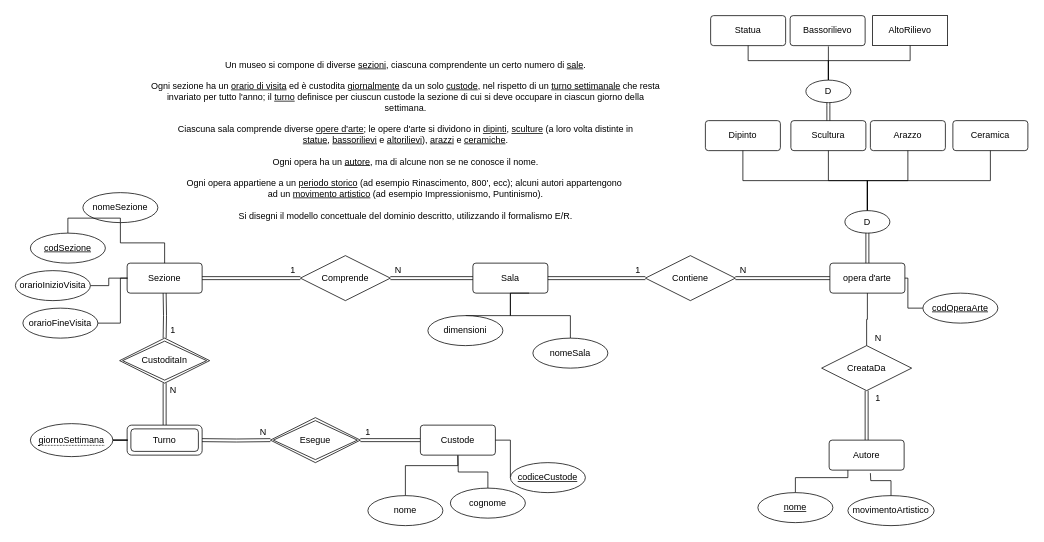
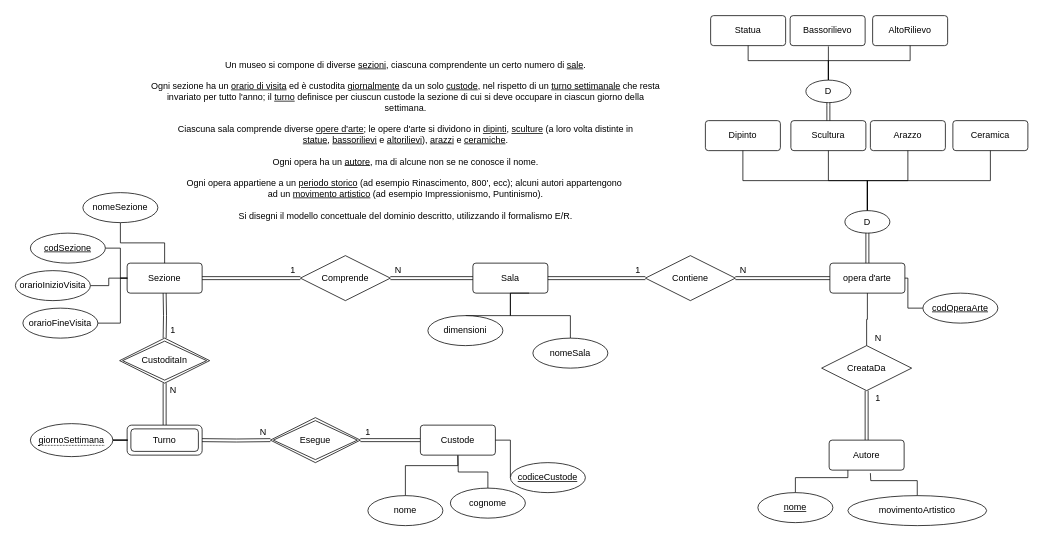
(910, 30) -> (910, 30)
(88, 218) -> (120, 254)
(891, 510) -> (917, 510)
